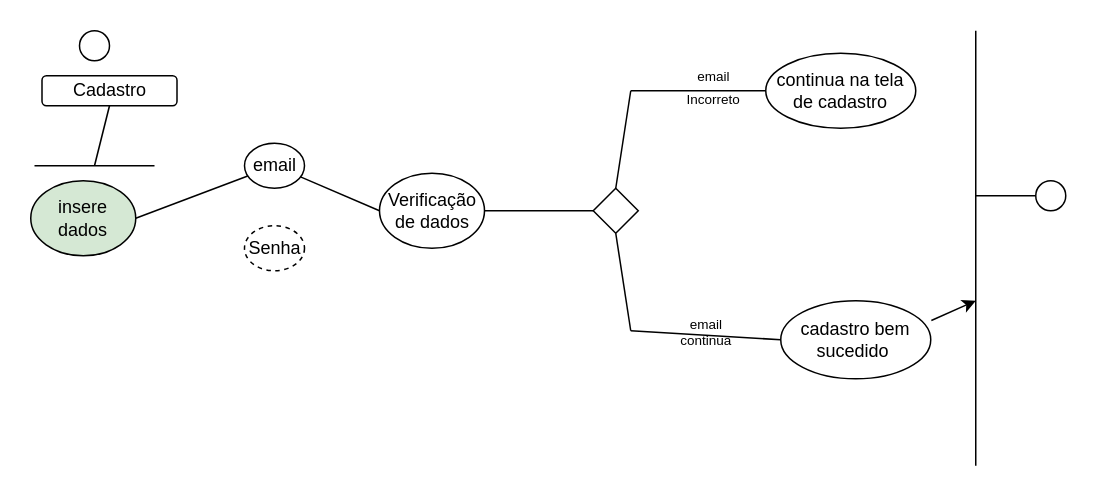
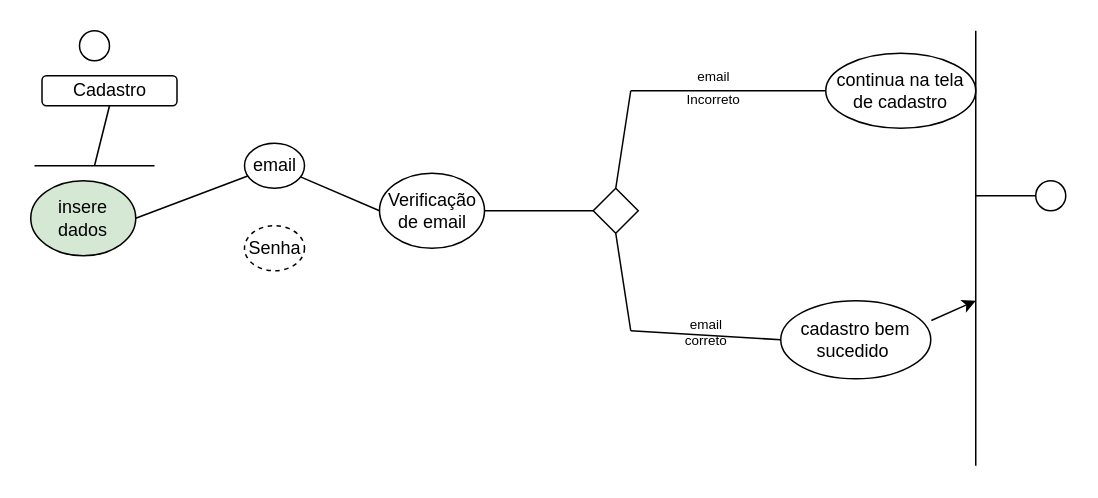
(841, 91) -> (901, 91)
(433, 211) -> (433, 211)
(707, 340) -> (707, 340)
